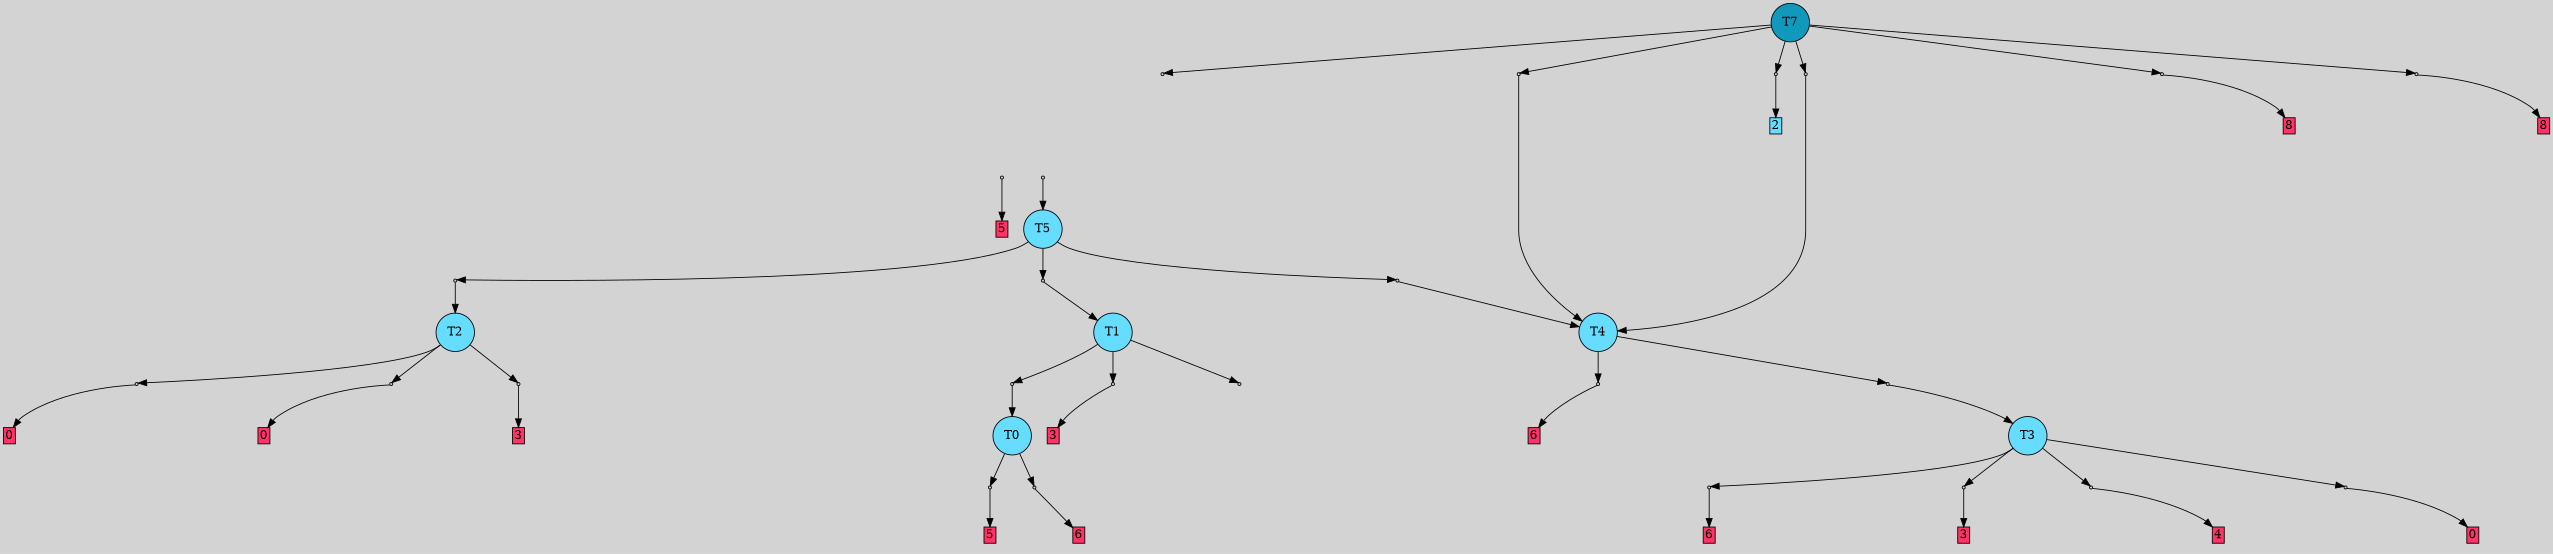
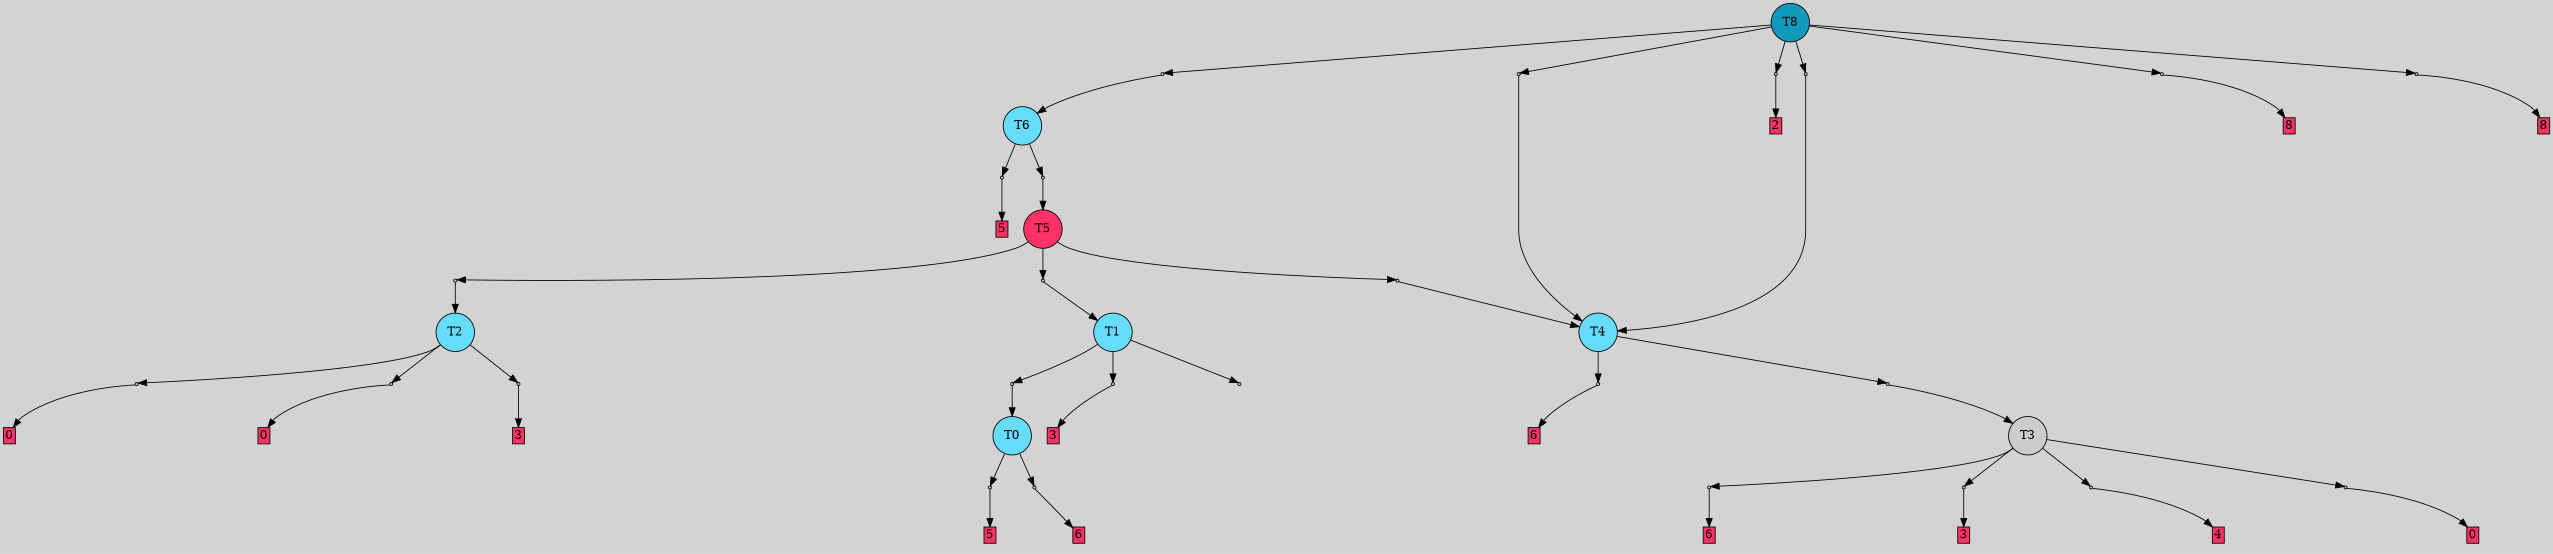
(1790, 23) -> (1790, 23)
none -> (1022, 126)
(1776, 126) -> (1776, 126)
(1043, 229) -> (1043, 229)
(2028, 436) -> (2028, 436)
